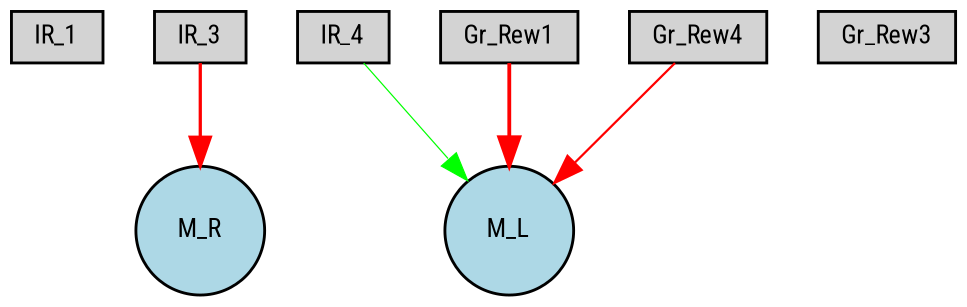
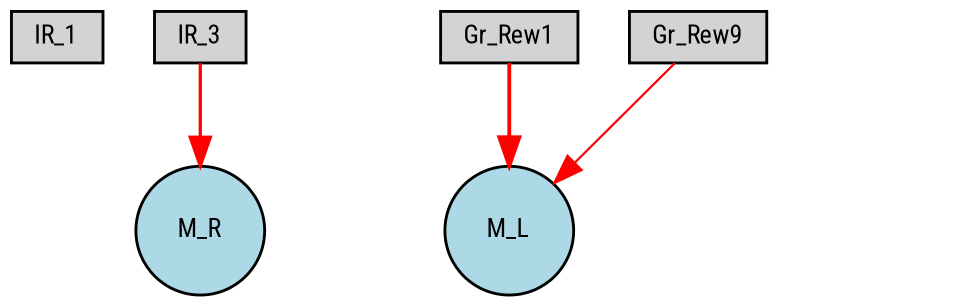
(343, 37) -> none
(698, 37) -> (698, 37)
(887, 37) -> none
